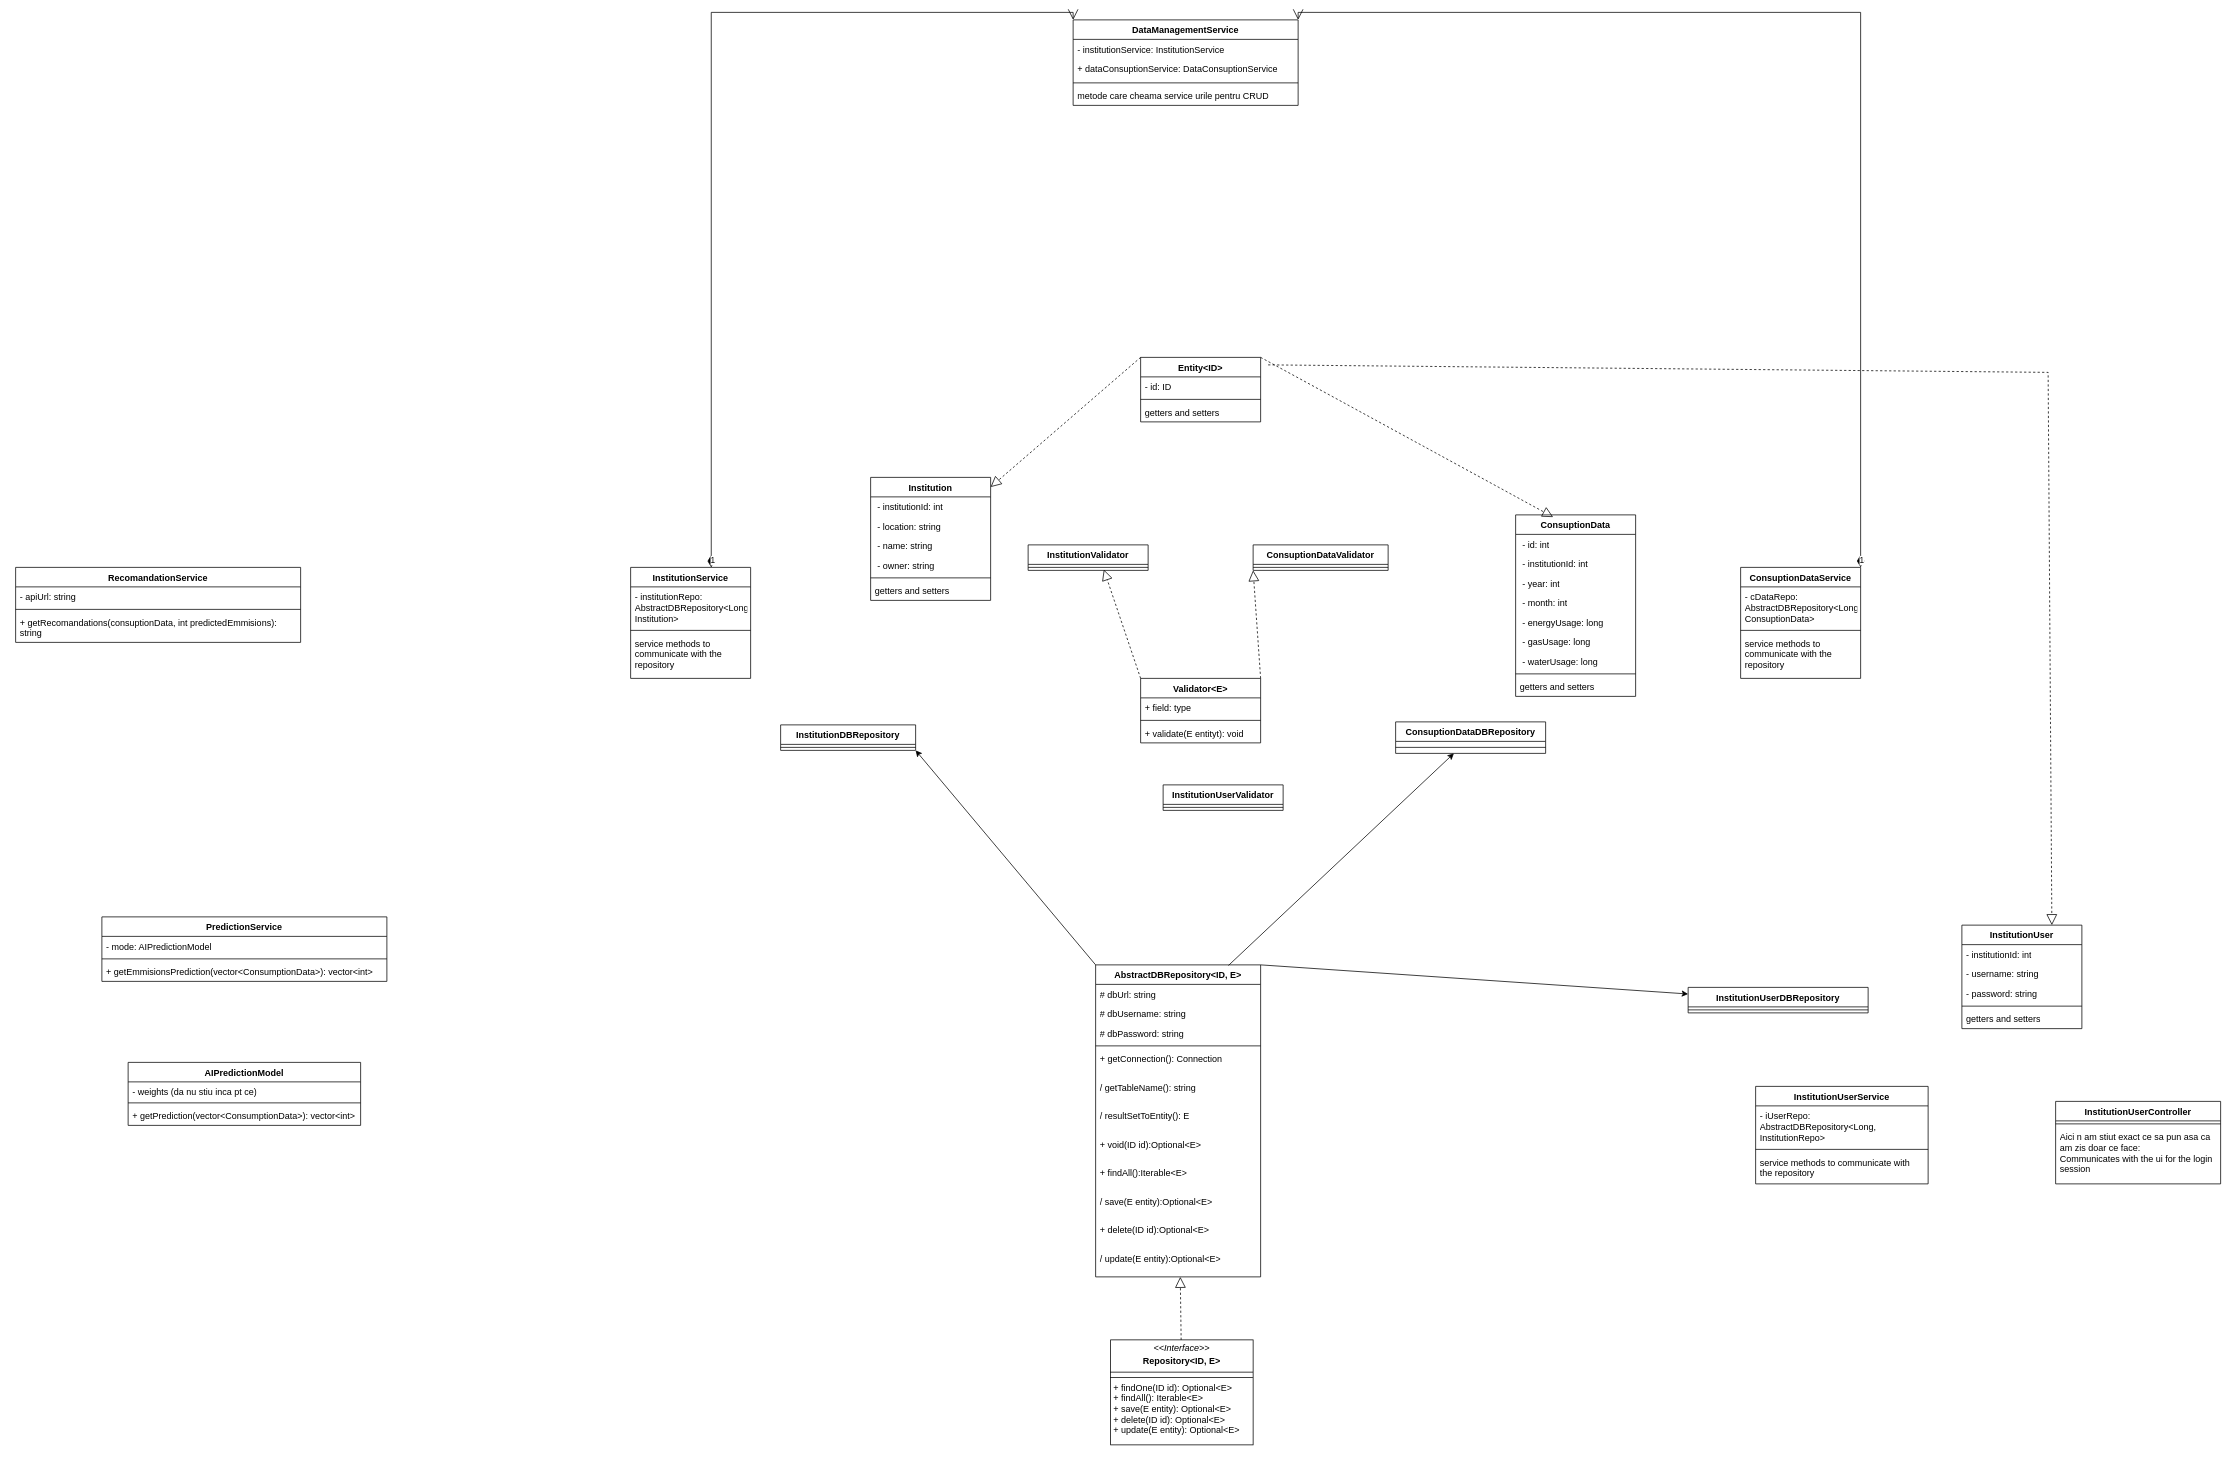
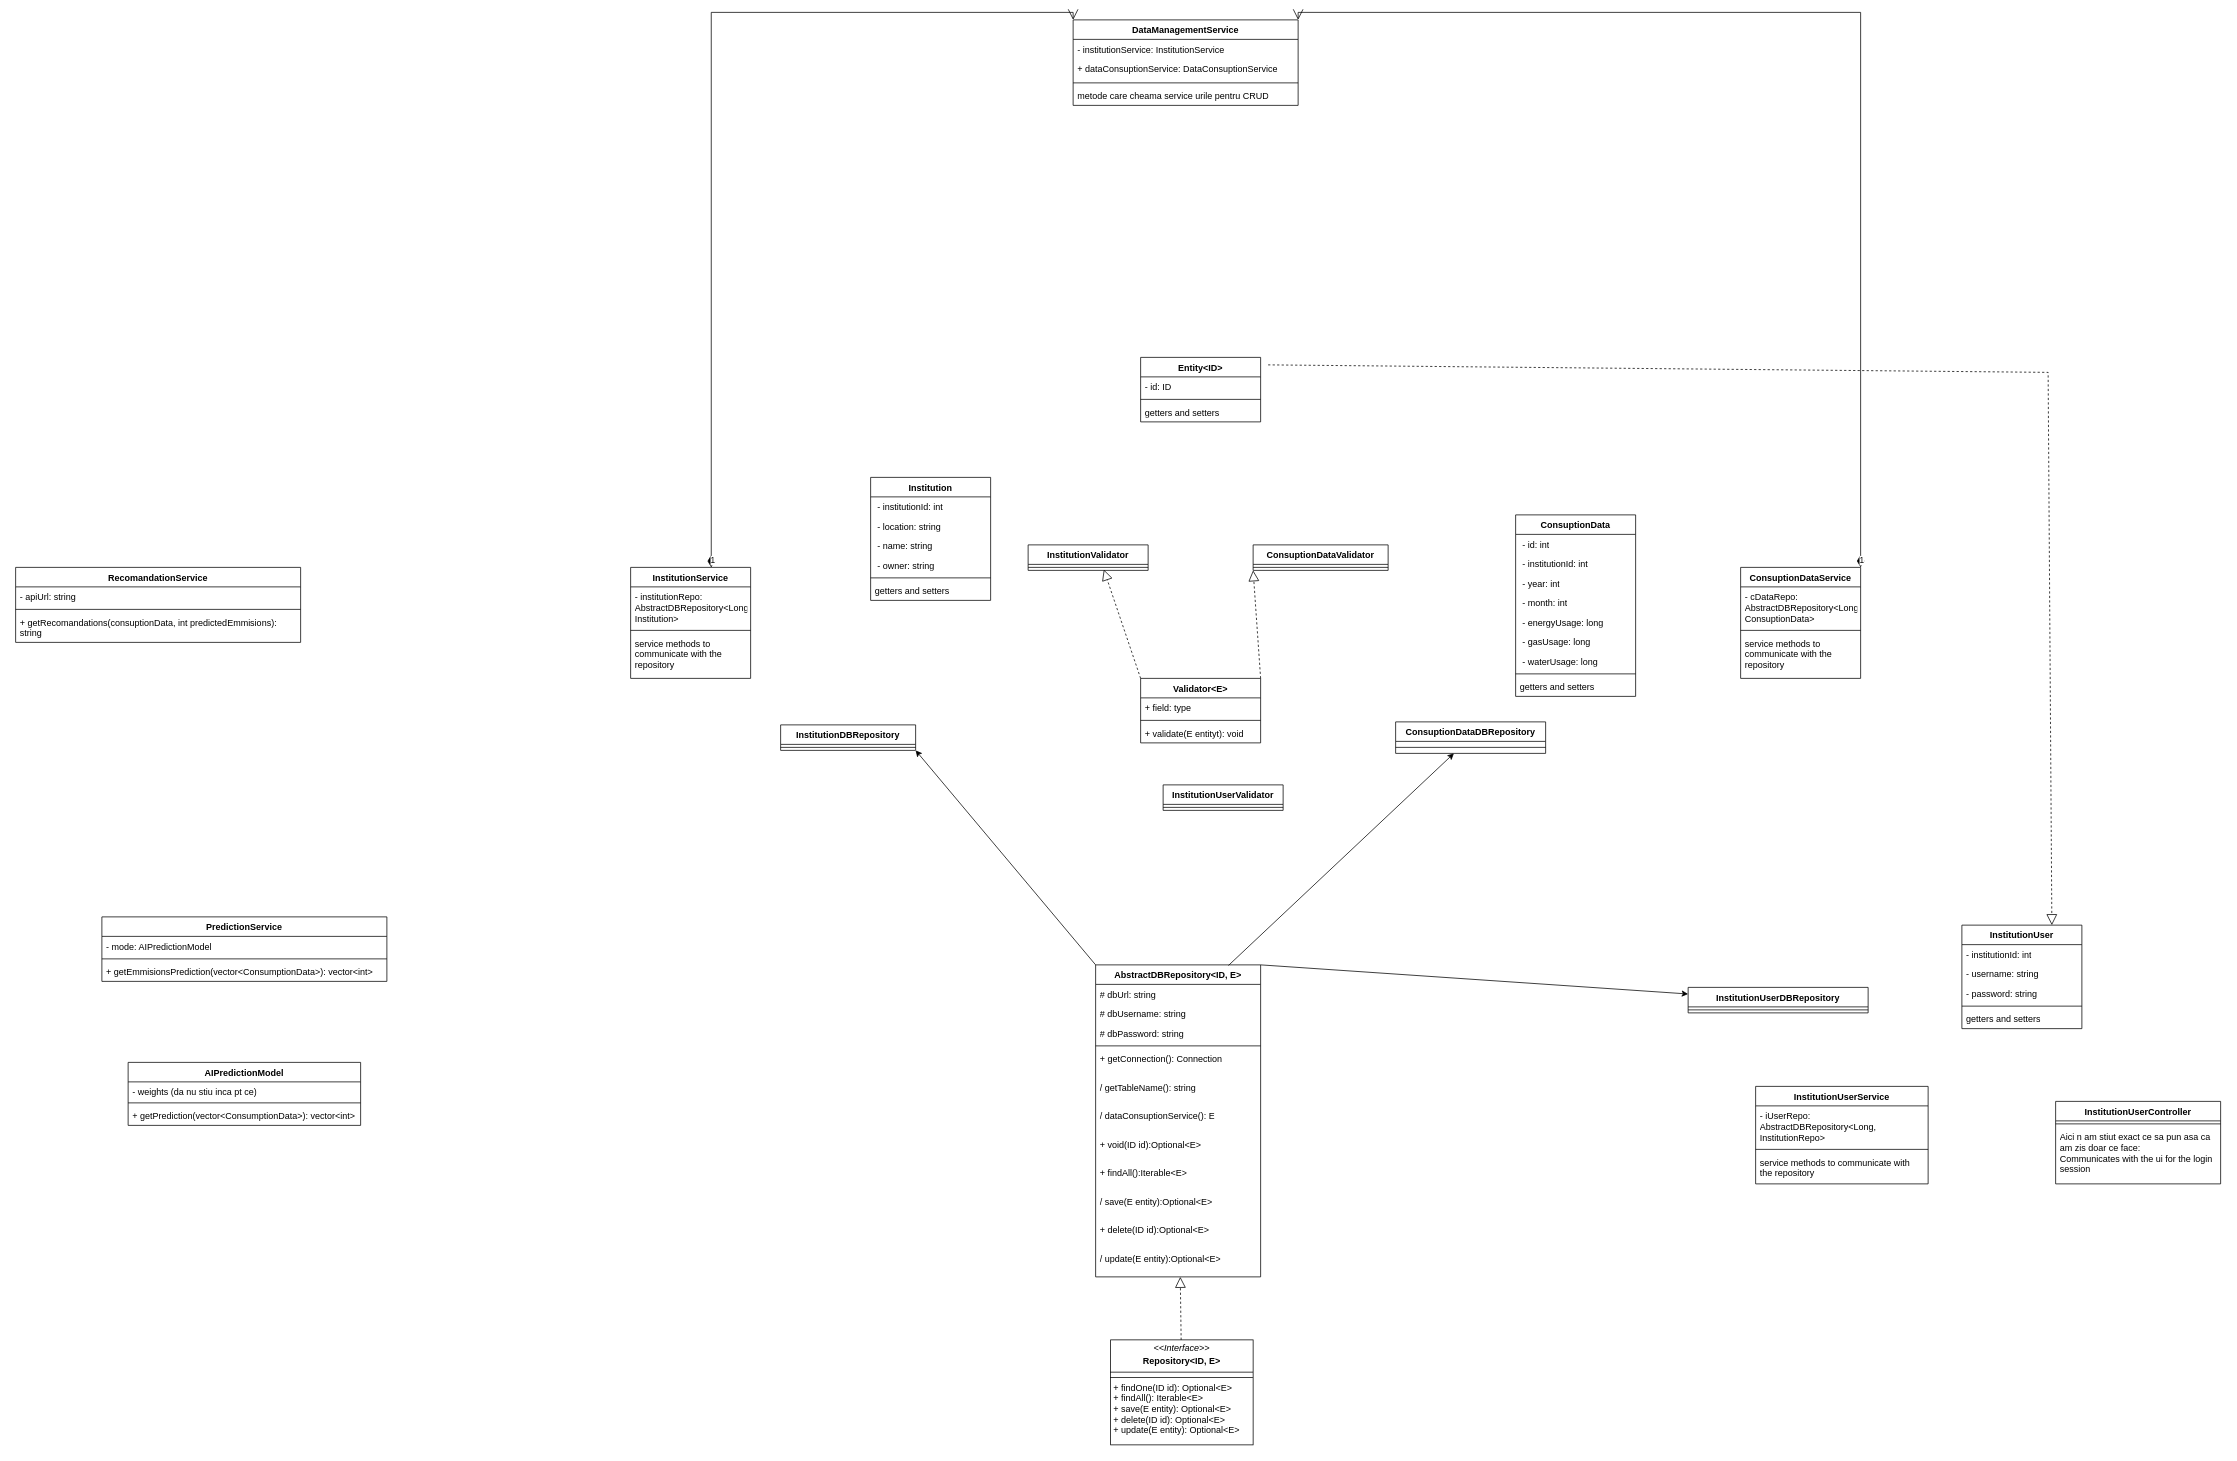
(1070, 418) -> none
(1402, 435) -> none
(1155, 1117) -> (1165, 1117)
